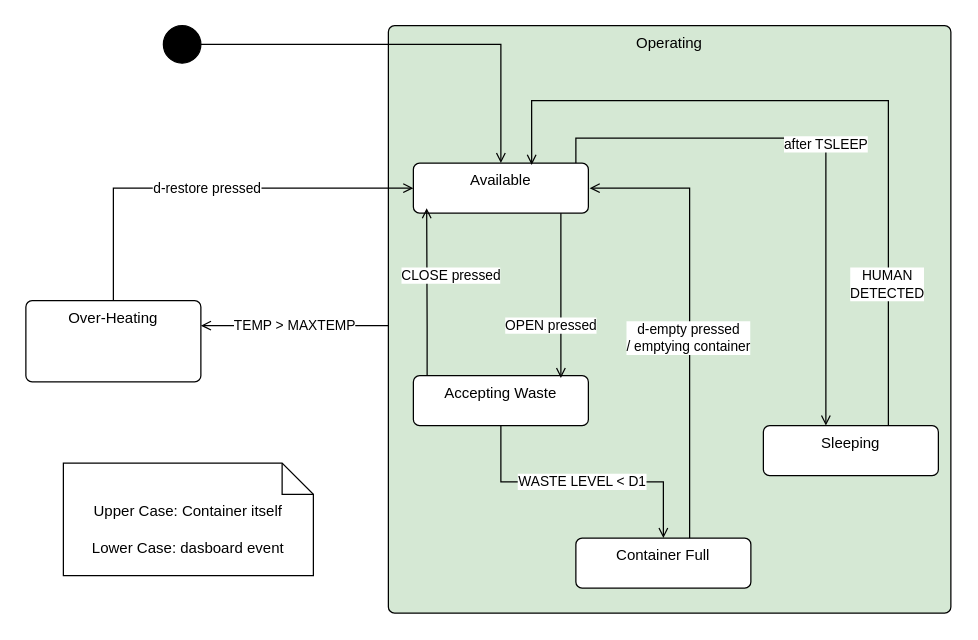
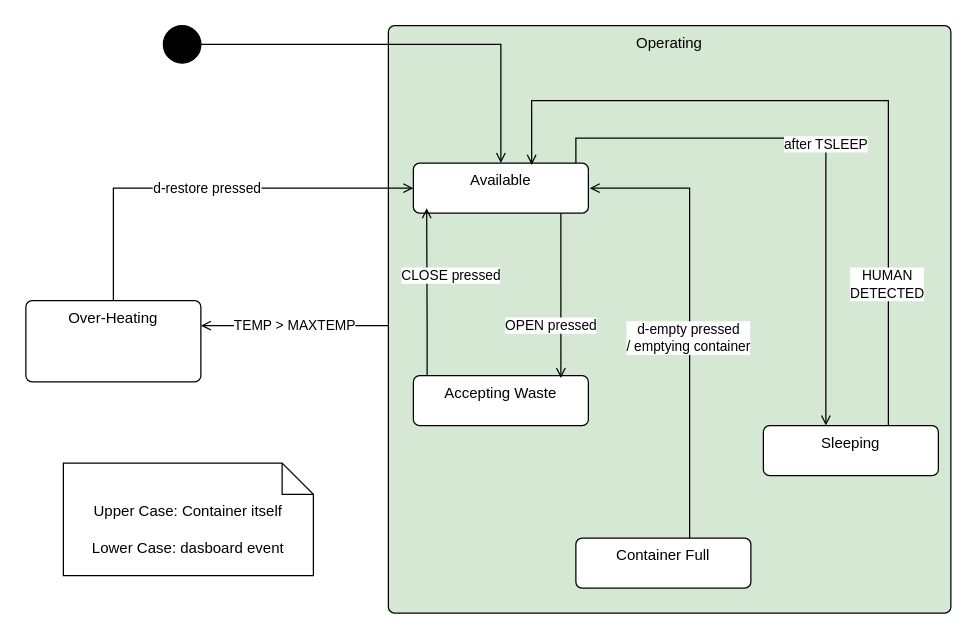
(580, 482) -> none
